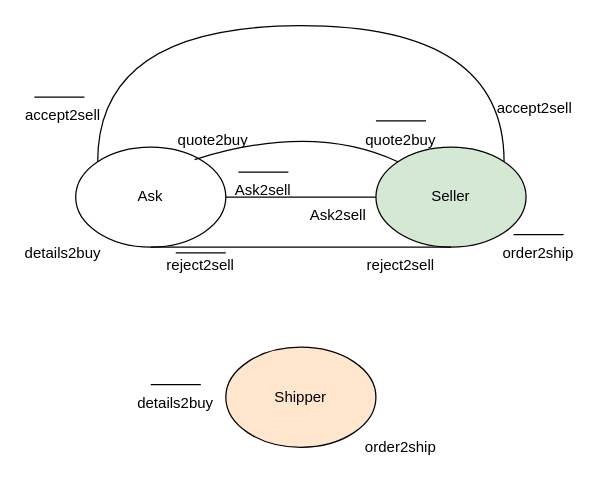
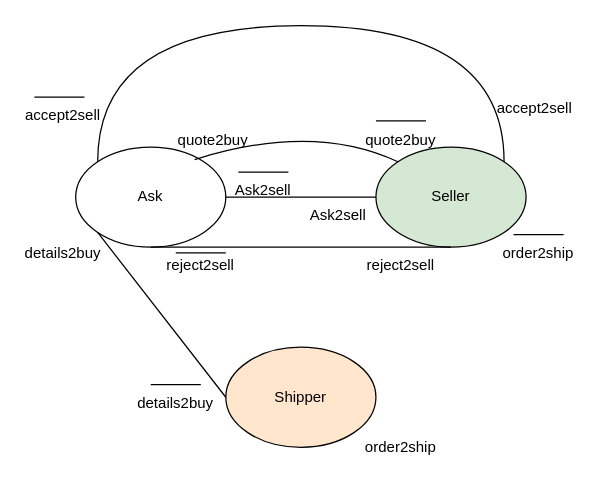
none -> (162, 315)
